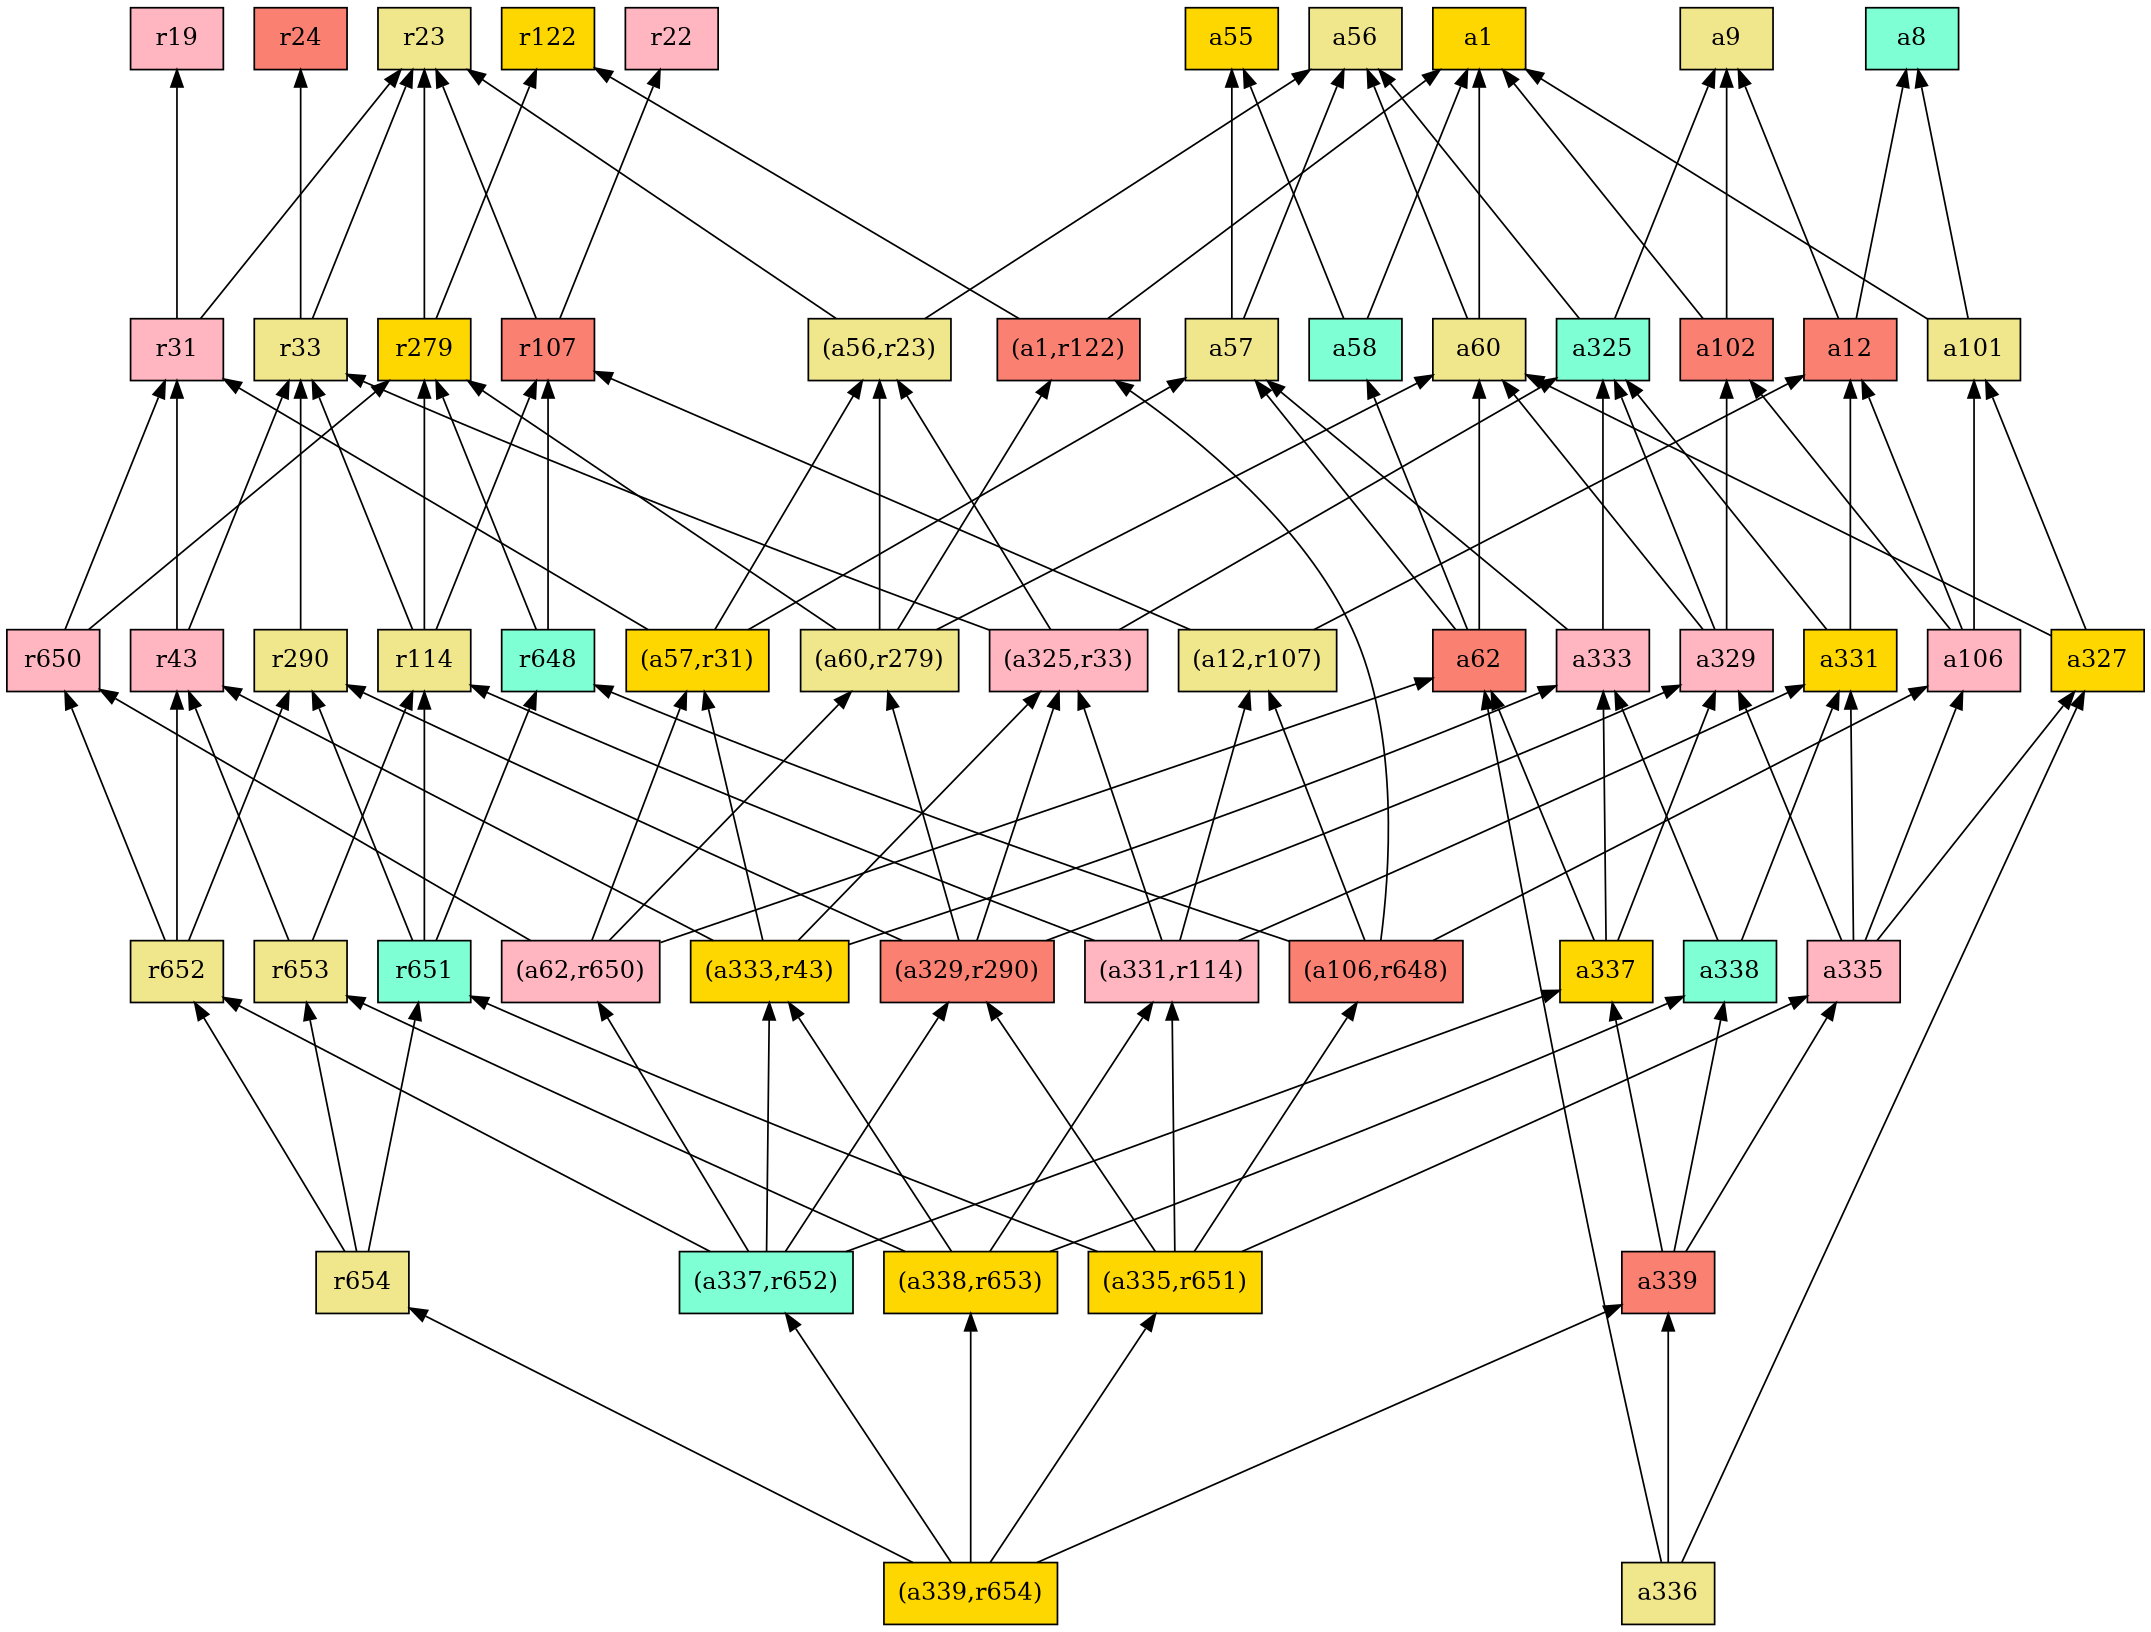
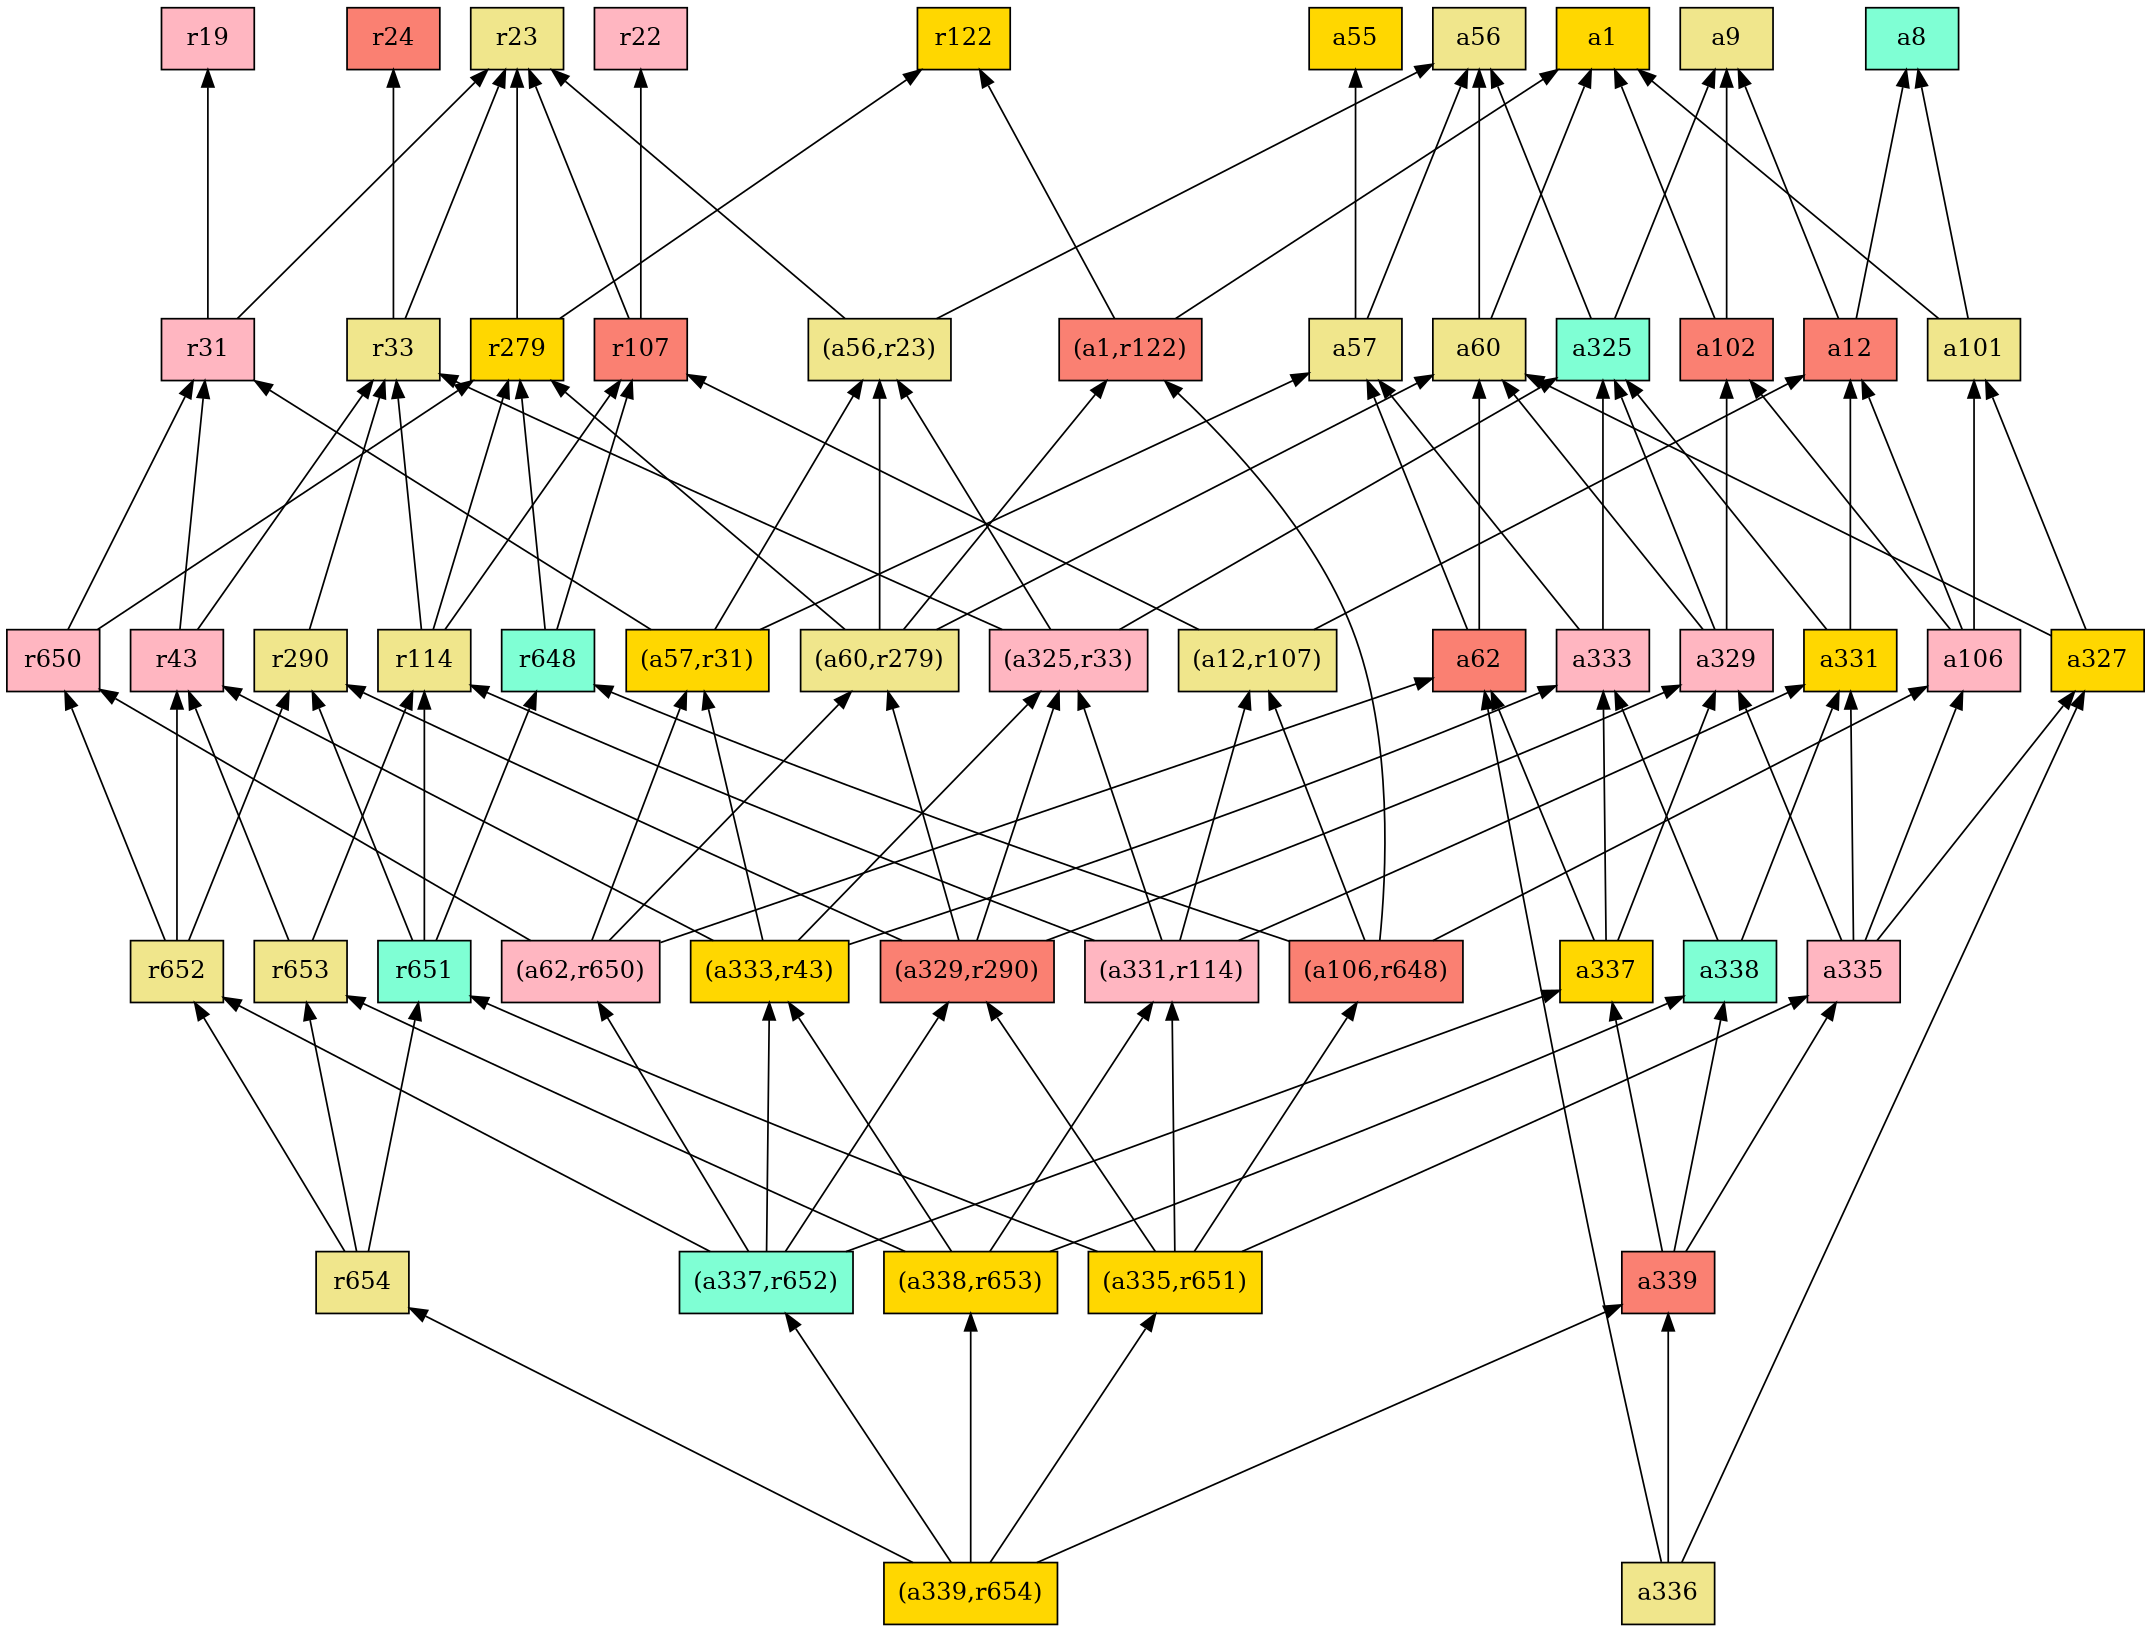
(1356, 350) -> none
